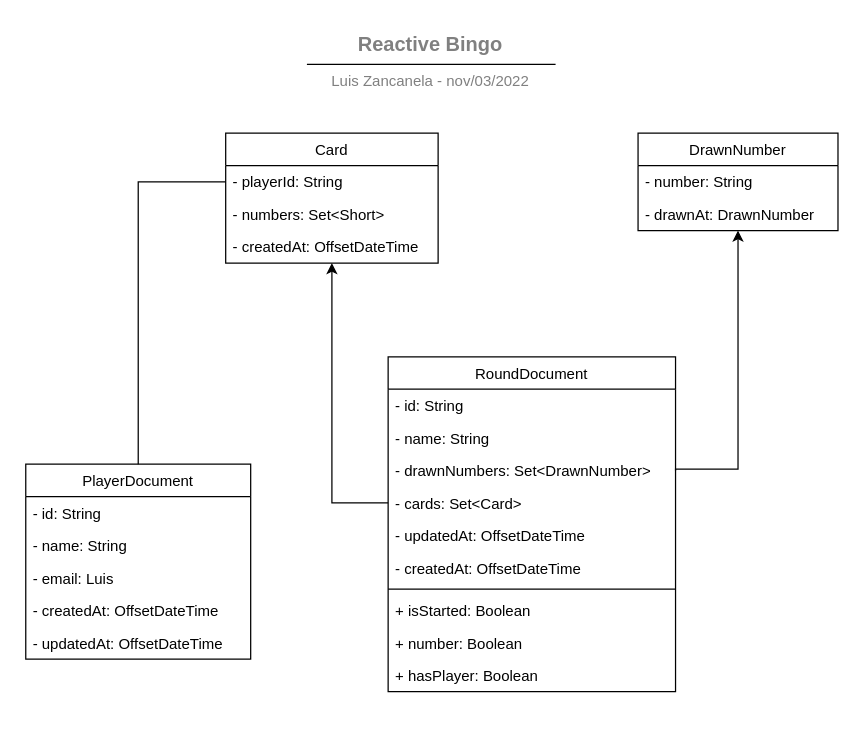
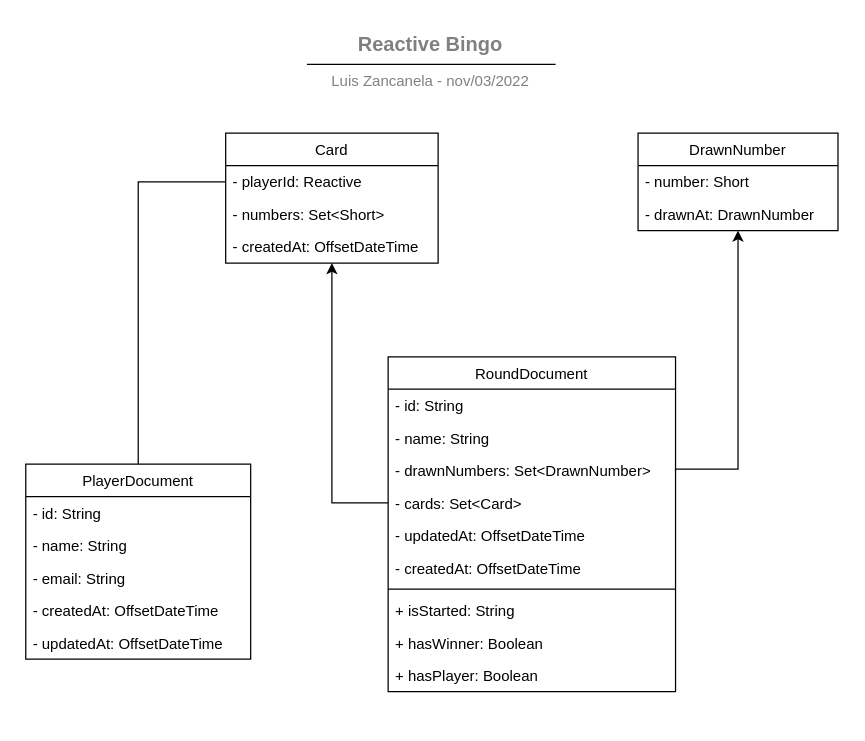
(298, 183) -> (307, 183)
(704, 183) -> (702, 183)
(75, 579) -> (84, 579)
(469, 611) -> (465, 611)
(459, 644) -> (469, 644)
